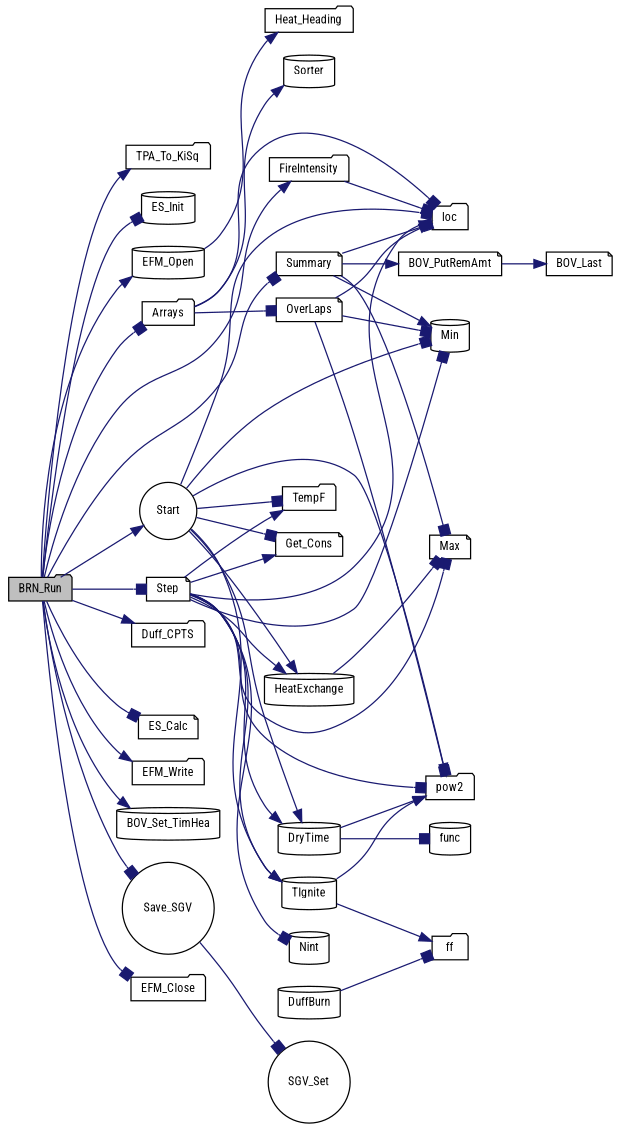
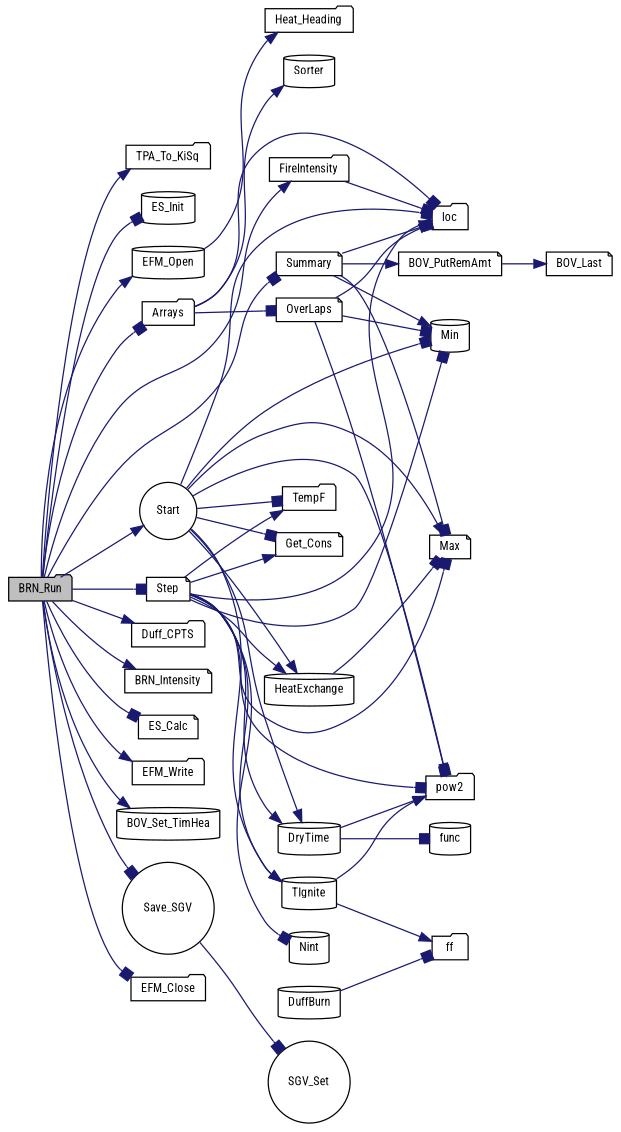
none -> (324, 424)
none -> (168, 681)
